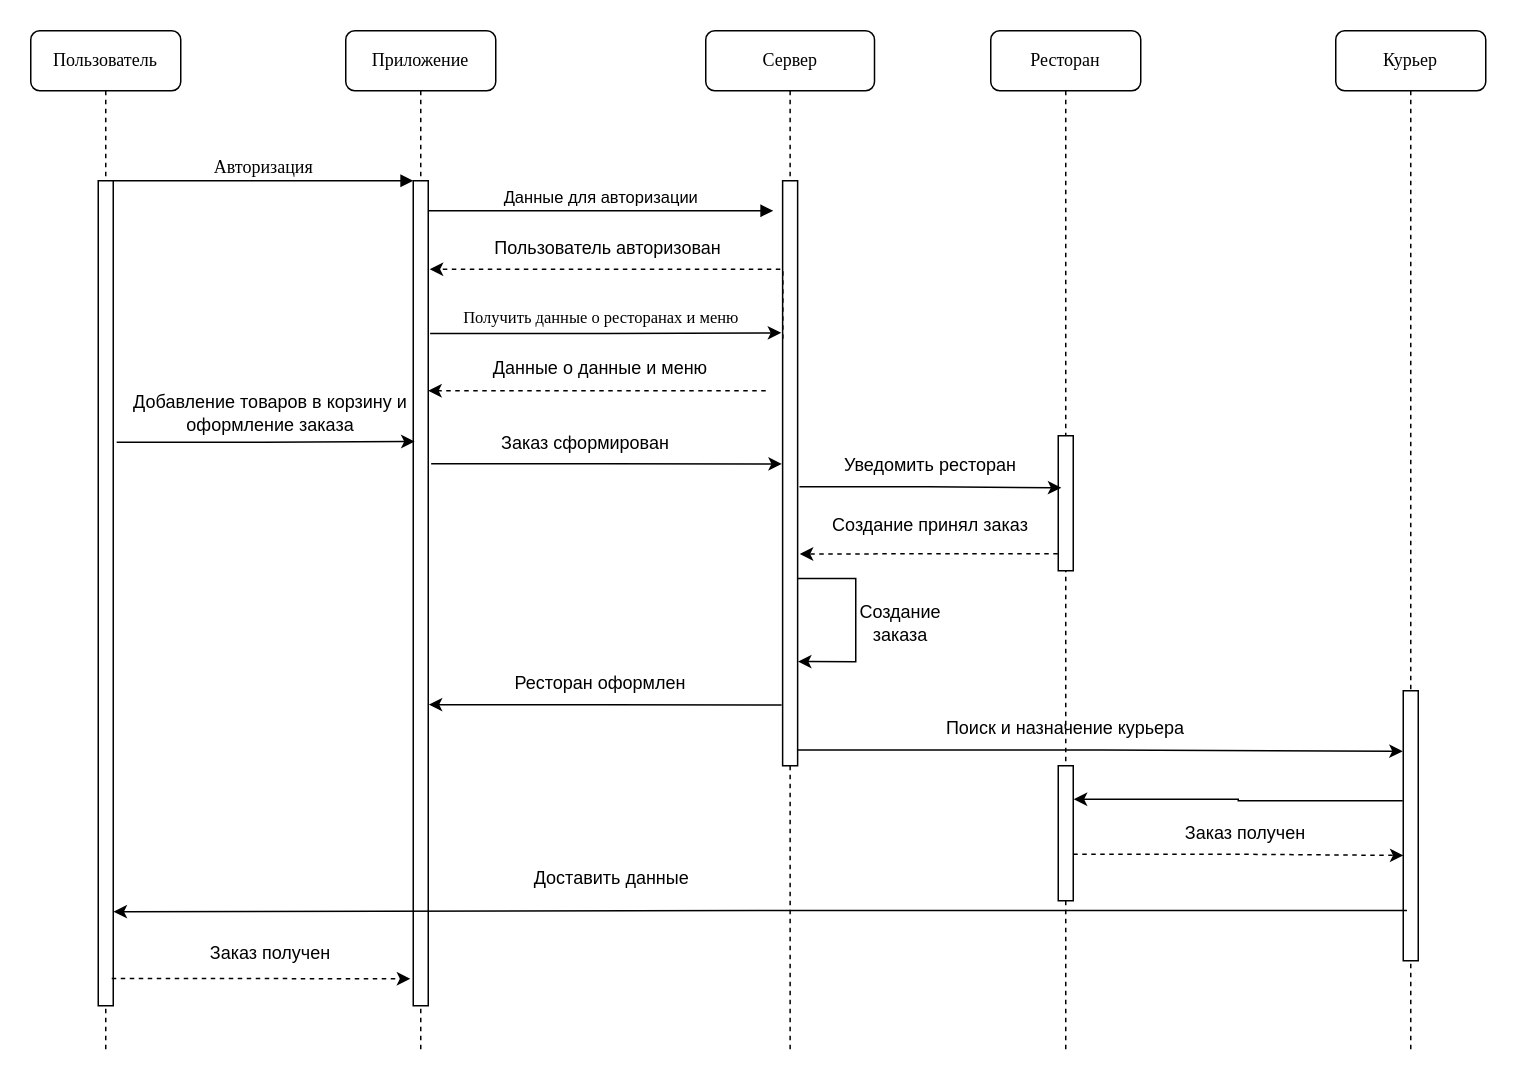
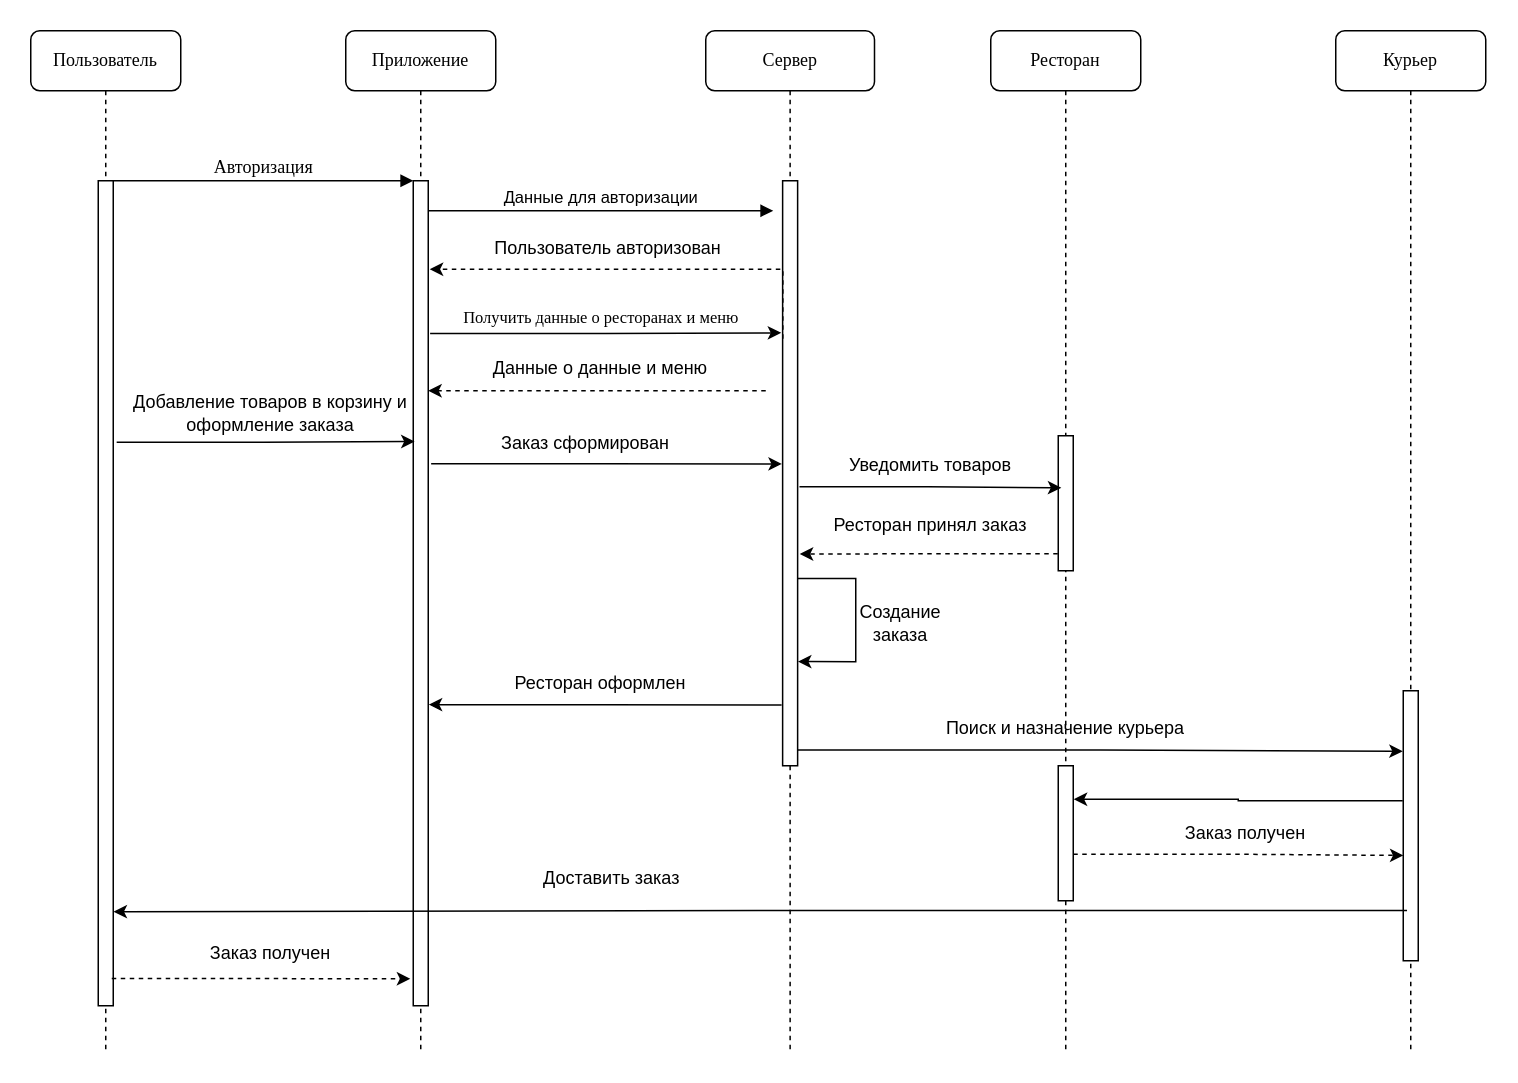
(931, 466) -> (931, 466)
(931, 526) -> (931, 526)
(612, 878) -> (612, 878)
